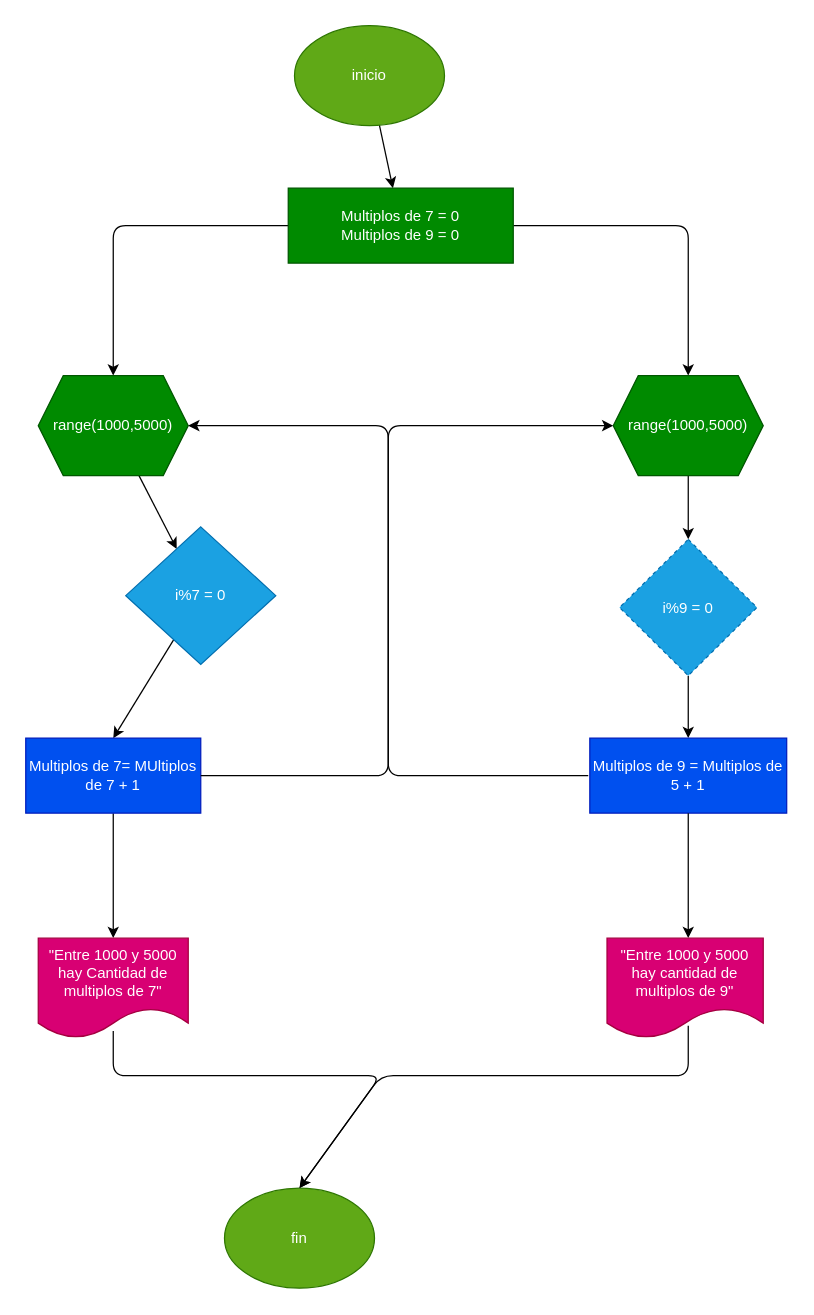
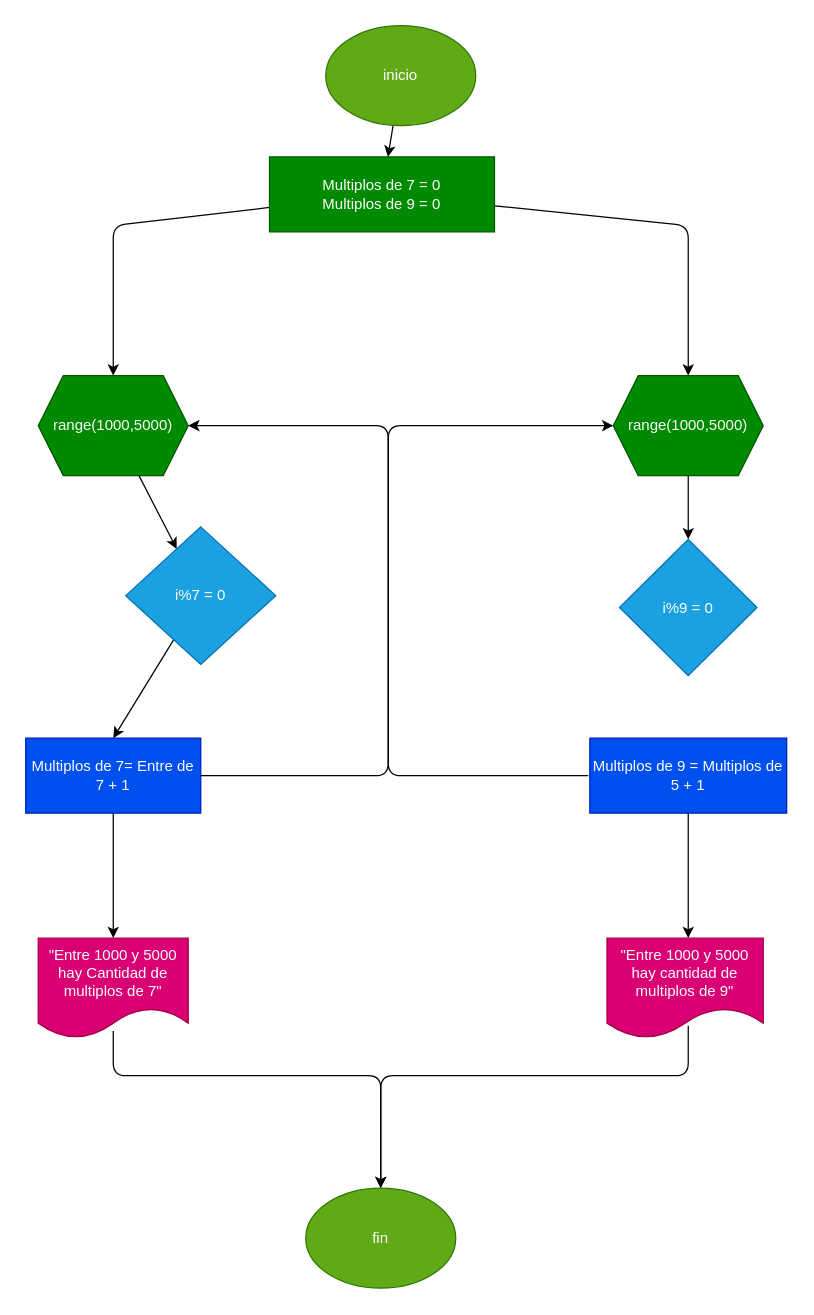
(369, 76) -> (401, 76)
(401, 226) -> (382, 194)
(688, 608) -> (688, 608)
(688, 703) -> none
(113, 776) -> (113, 776)
(299, 1238) -> (381, 1238)
